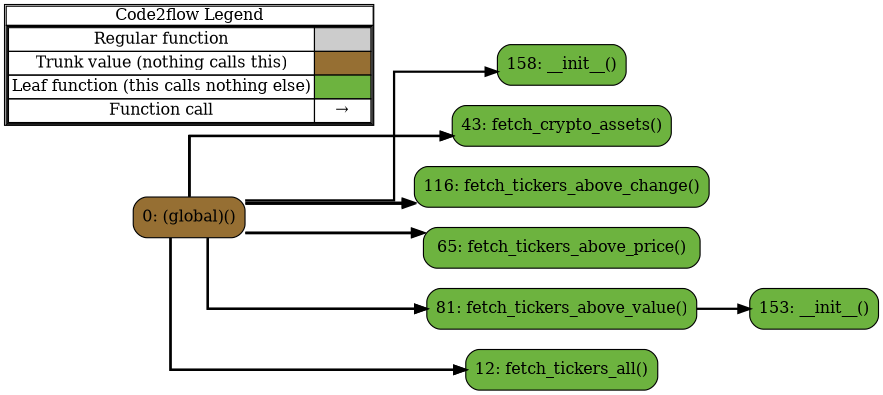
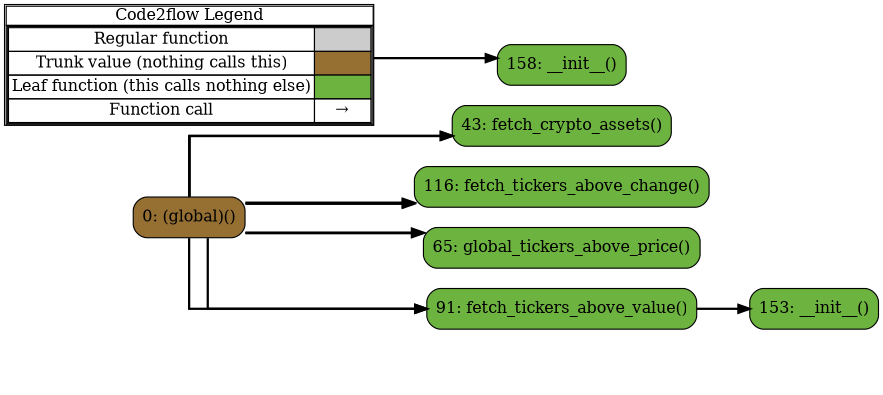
(394, 165) -> (430, 58)
(562, 248) -> (562, 248)
(562, 309) -> (562, 309)
(562, 370) -> none
